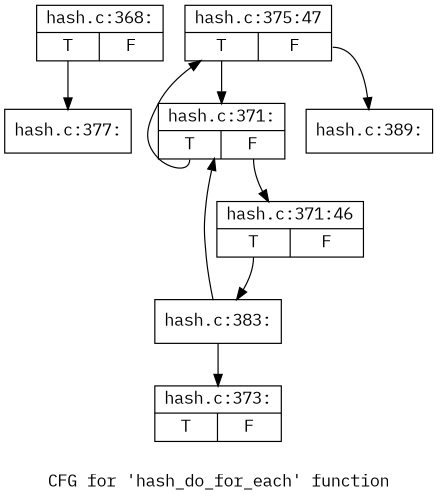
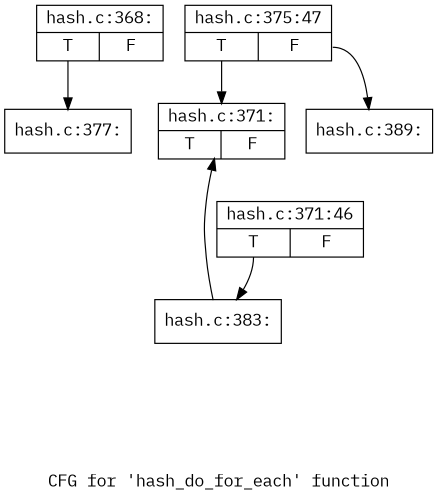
(149, 126) -> none
(256, 176) -> none
(218, 414) -> none
